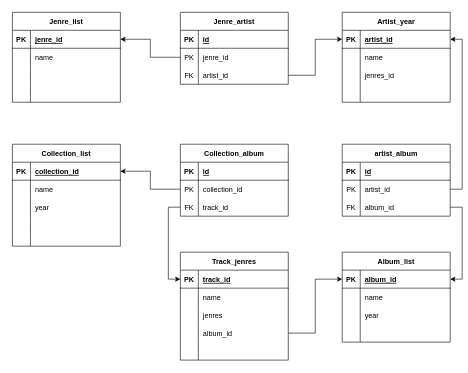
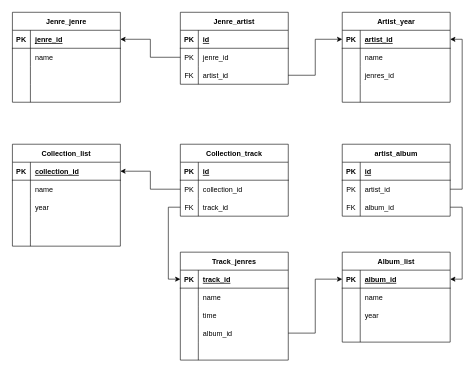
(66, 22) -> (66, 22)
(234, 154) -> (234, 154)
(215, 316) -> (210, 316)
